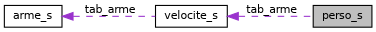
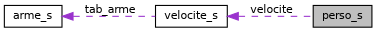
(270, 10) -> (270, 10)
